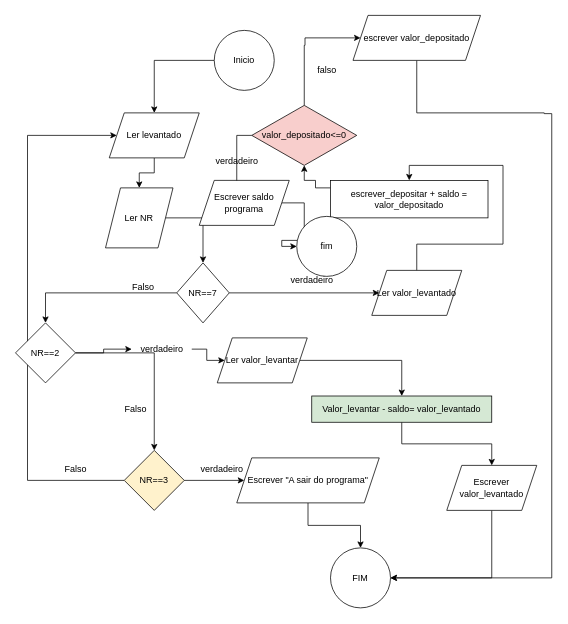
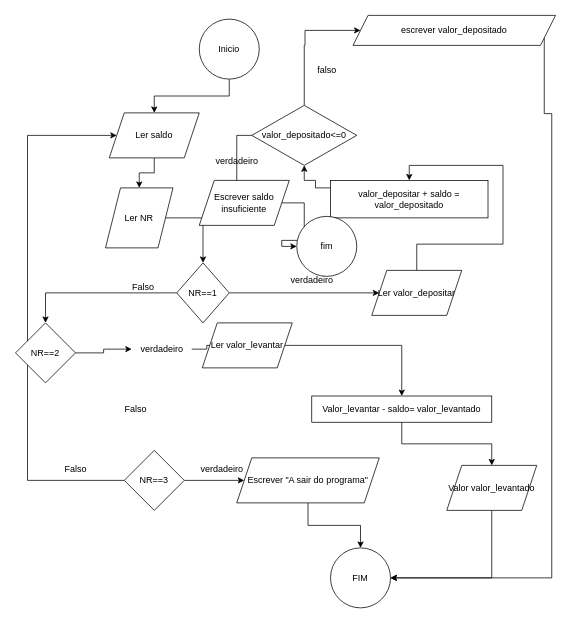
(417, 38) -> (454, 30)
(244, 60) -> (229, 49)
(154, 135) -> (154, 135)
(304, 135) -> (304, 135)
(409, 199) -> (409, 199)
(244, 203) -> (244, 203)
(203, 293) -> (203, 293)
(417, 293) -> (417, 293)
(262, 360) -> (247, 345)
(154, 398) -> none
(402, 409) -> (402, 409)
(154, 480) -> (154, 480)
(492, 488) -> (492, 488)
